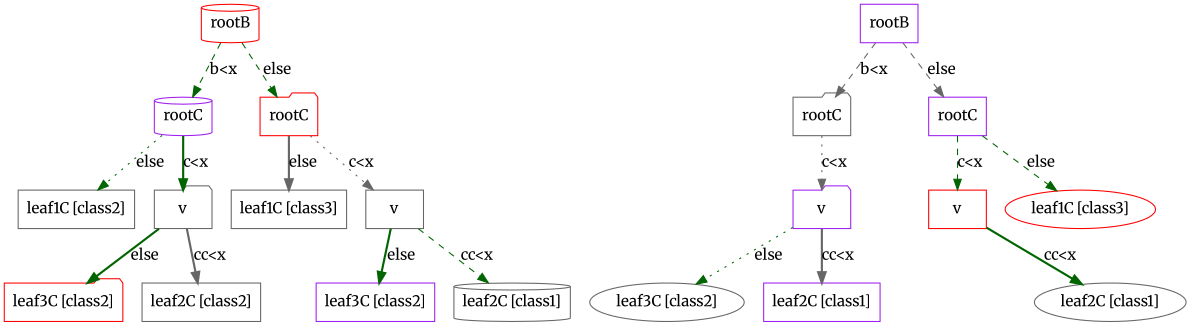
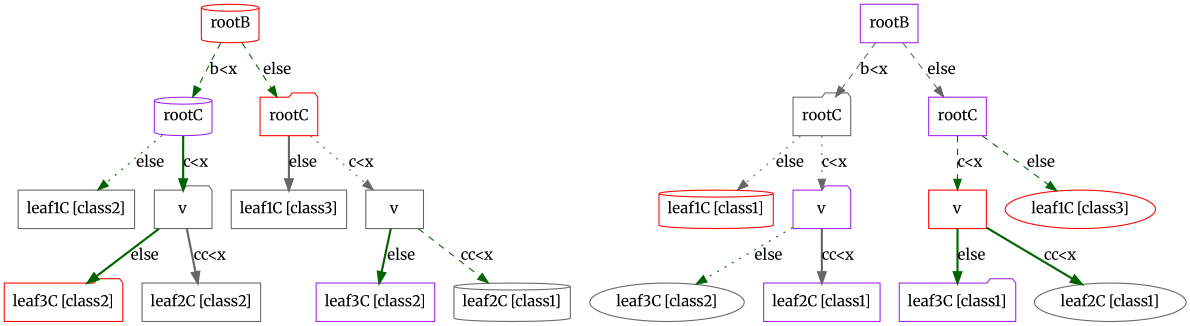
none -> (716, 209)
none -> (958, 302)
